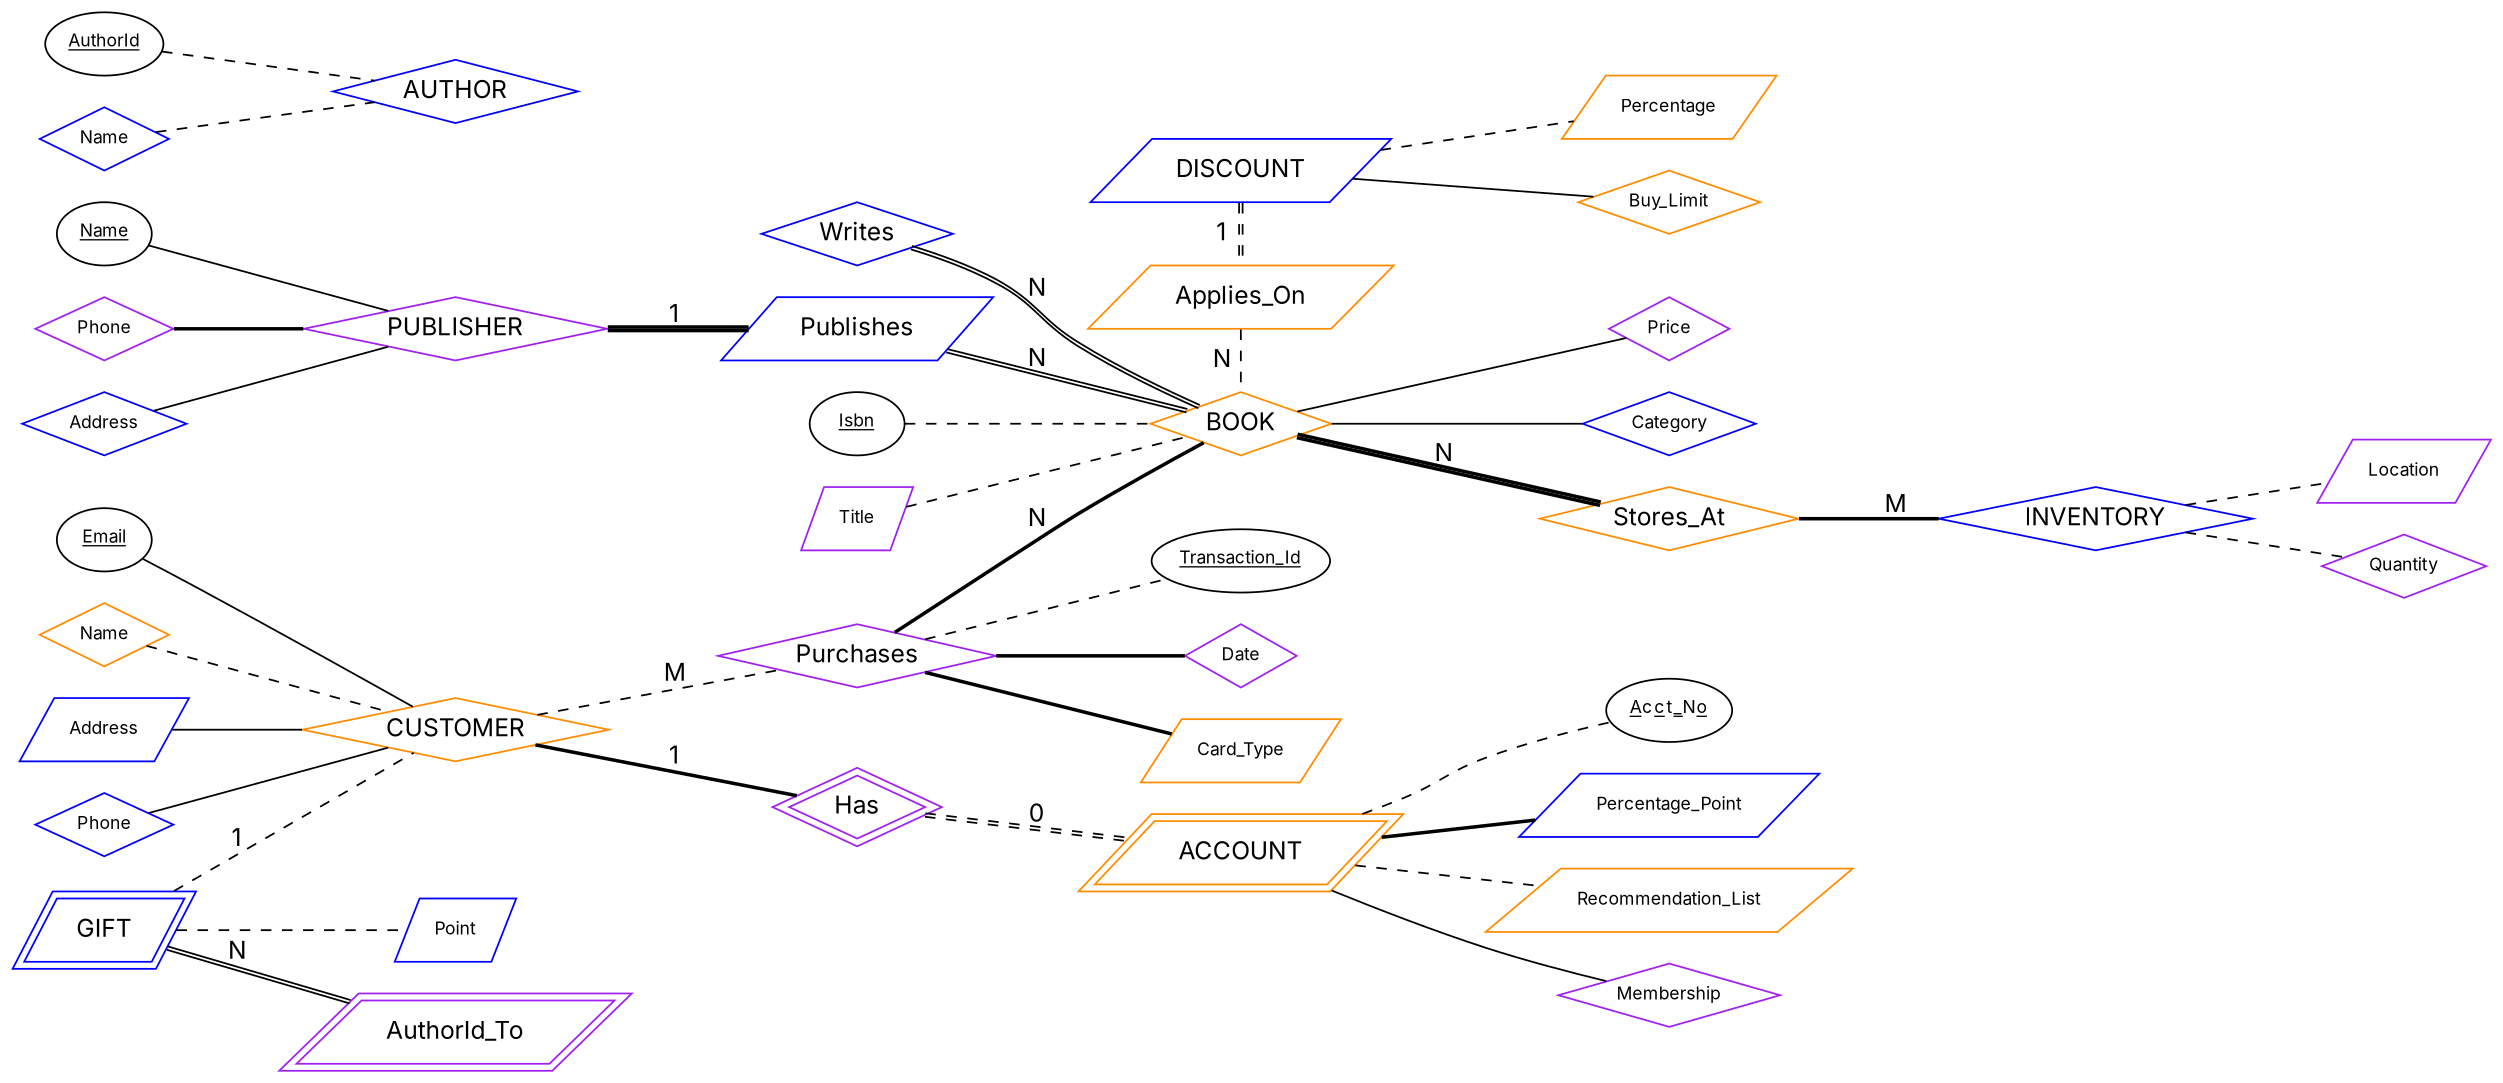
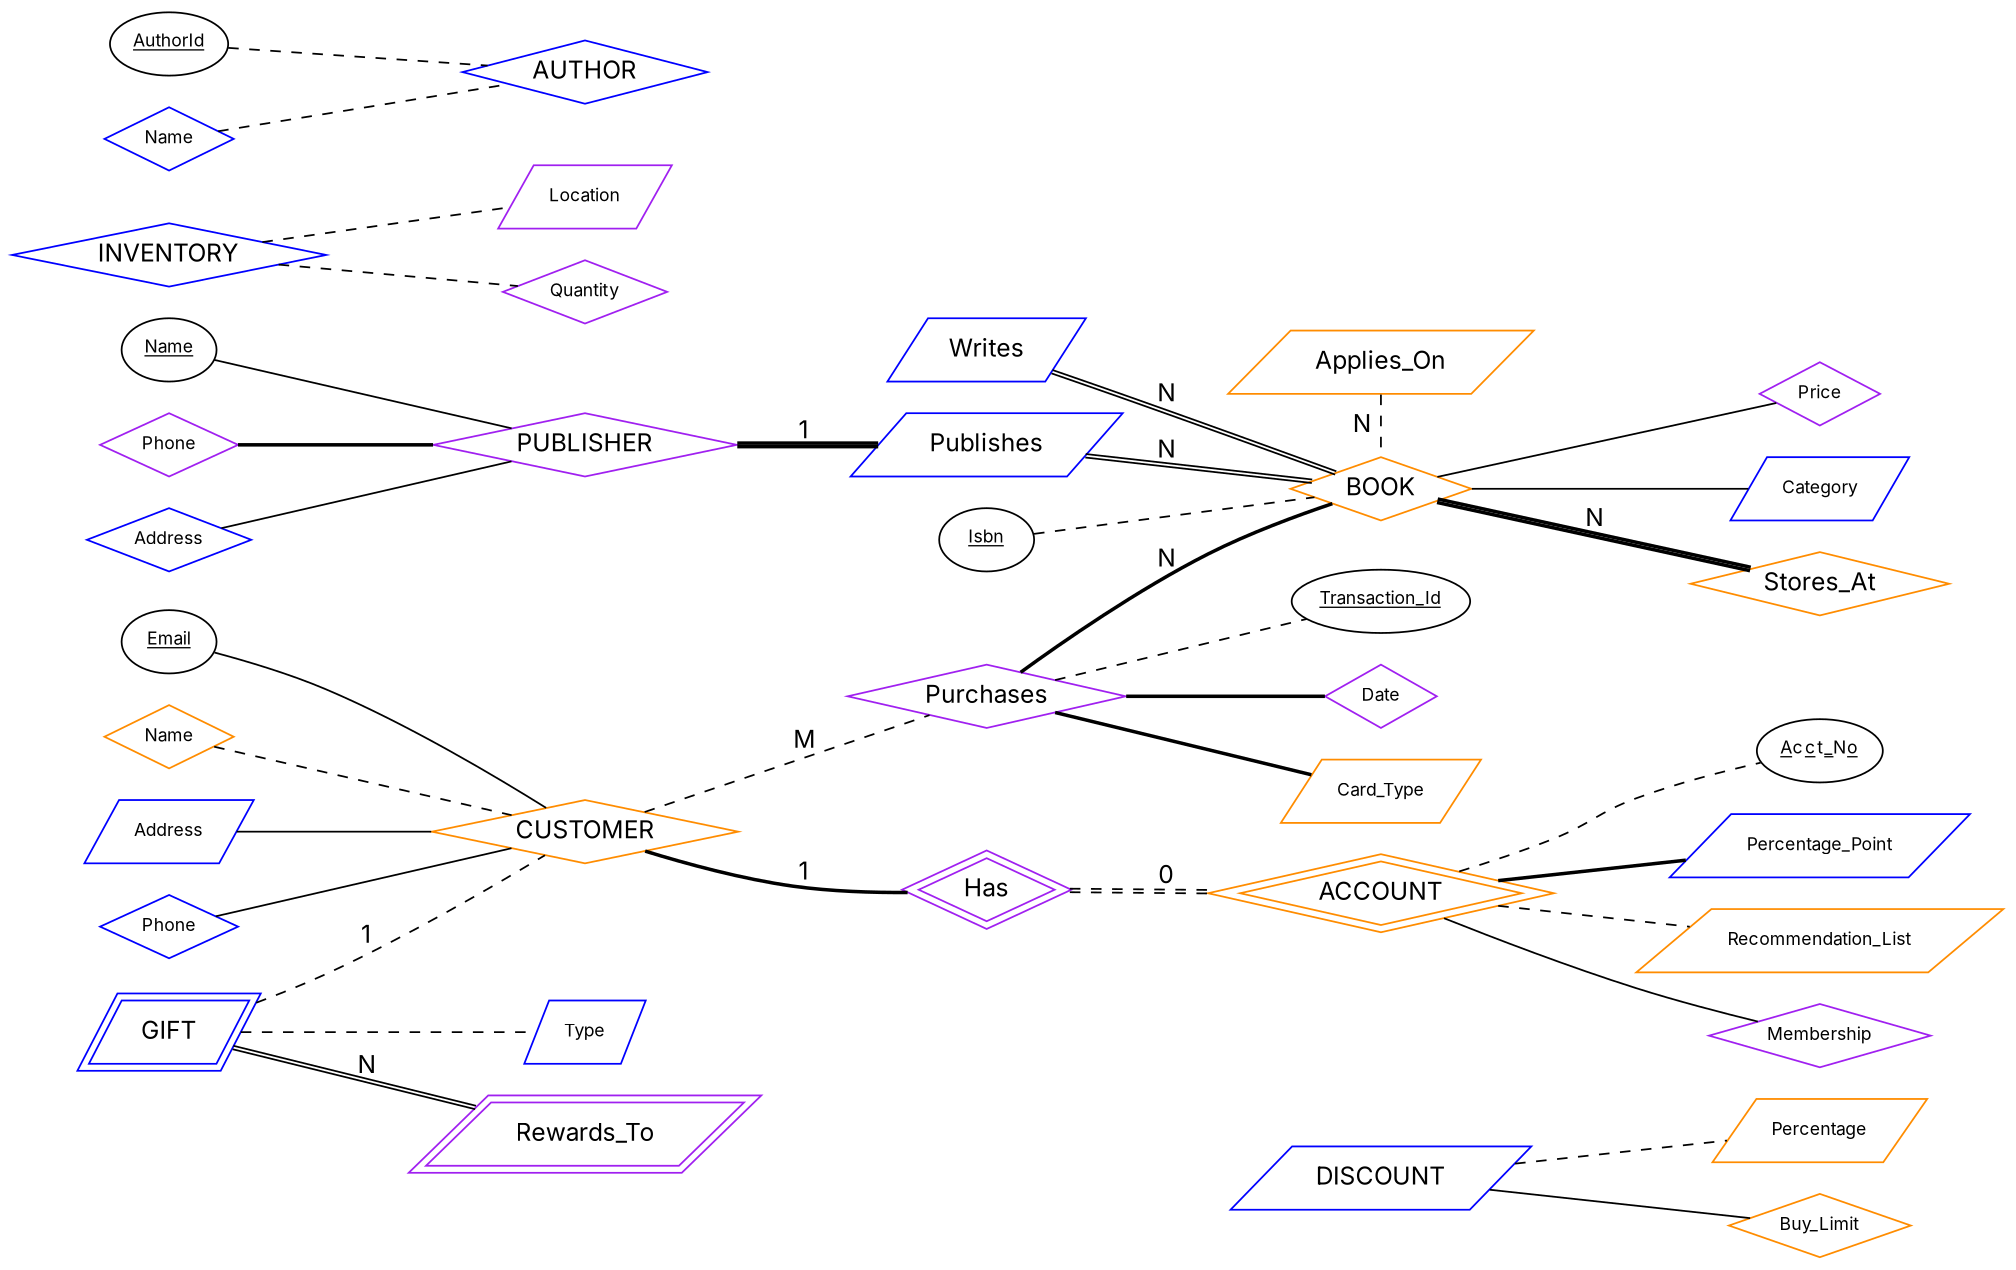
(857, 234) -> (987, 350)
(1241, 234) -> none
(1669, 424) -> (1820, 489)
(857, 519) -> none
(1869, 519) -> none
(1241, 853) -> (1381, 893)
(455, 930) -> (585, 1032)
(455, 1032) -> (585, 1134)
